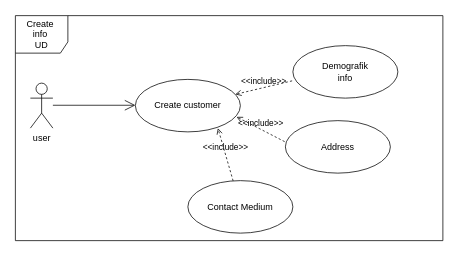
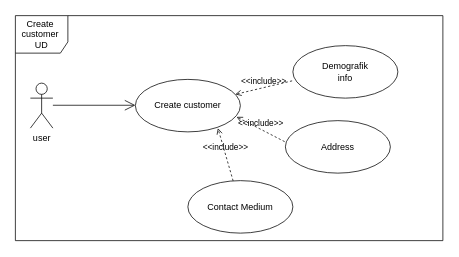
(42, 34) -> (42, 34)
